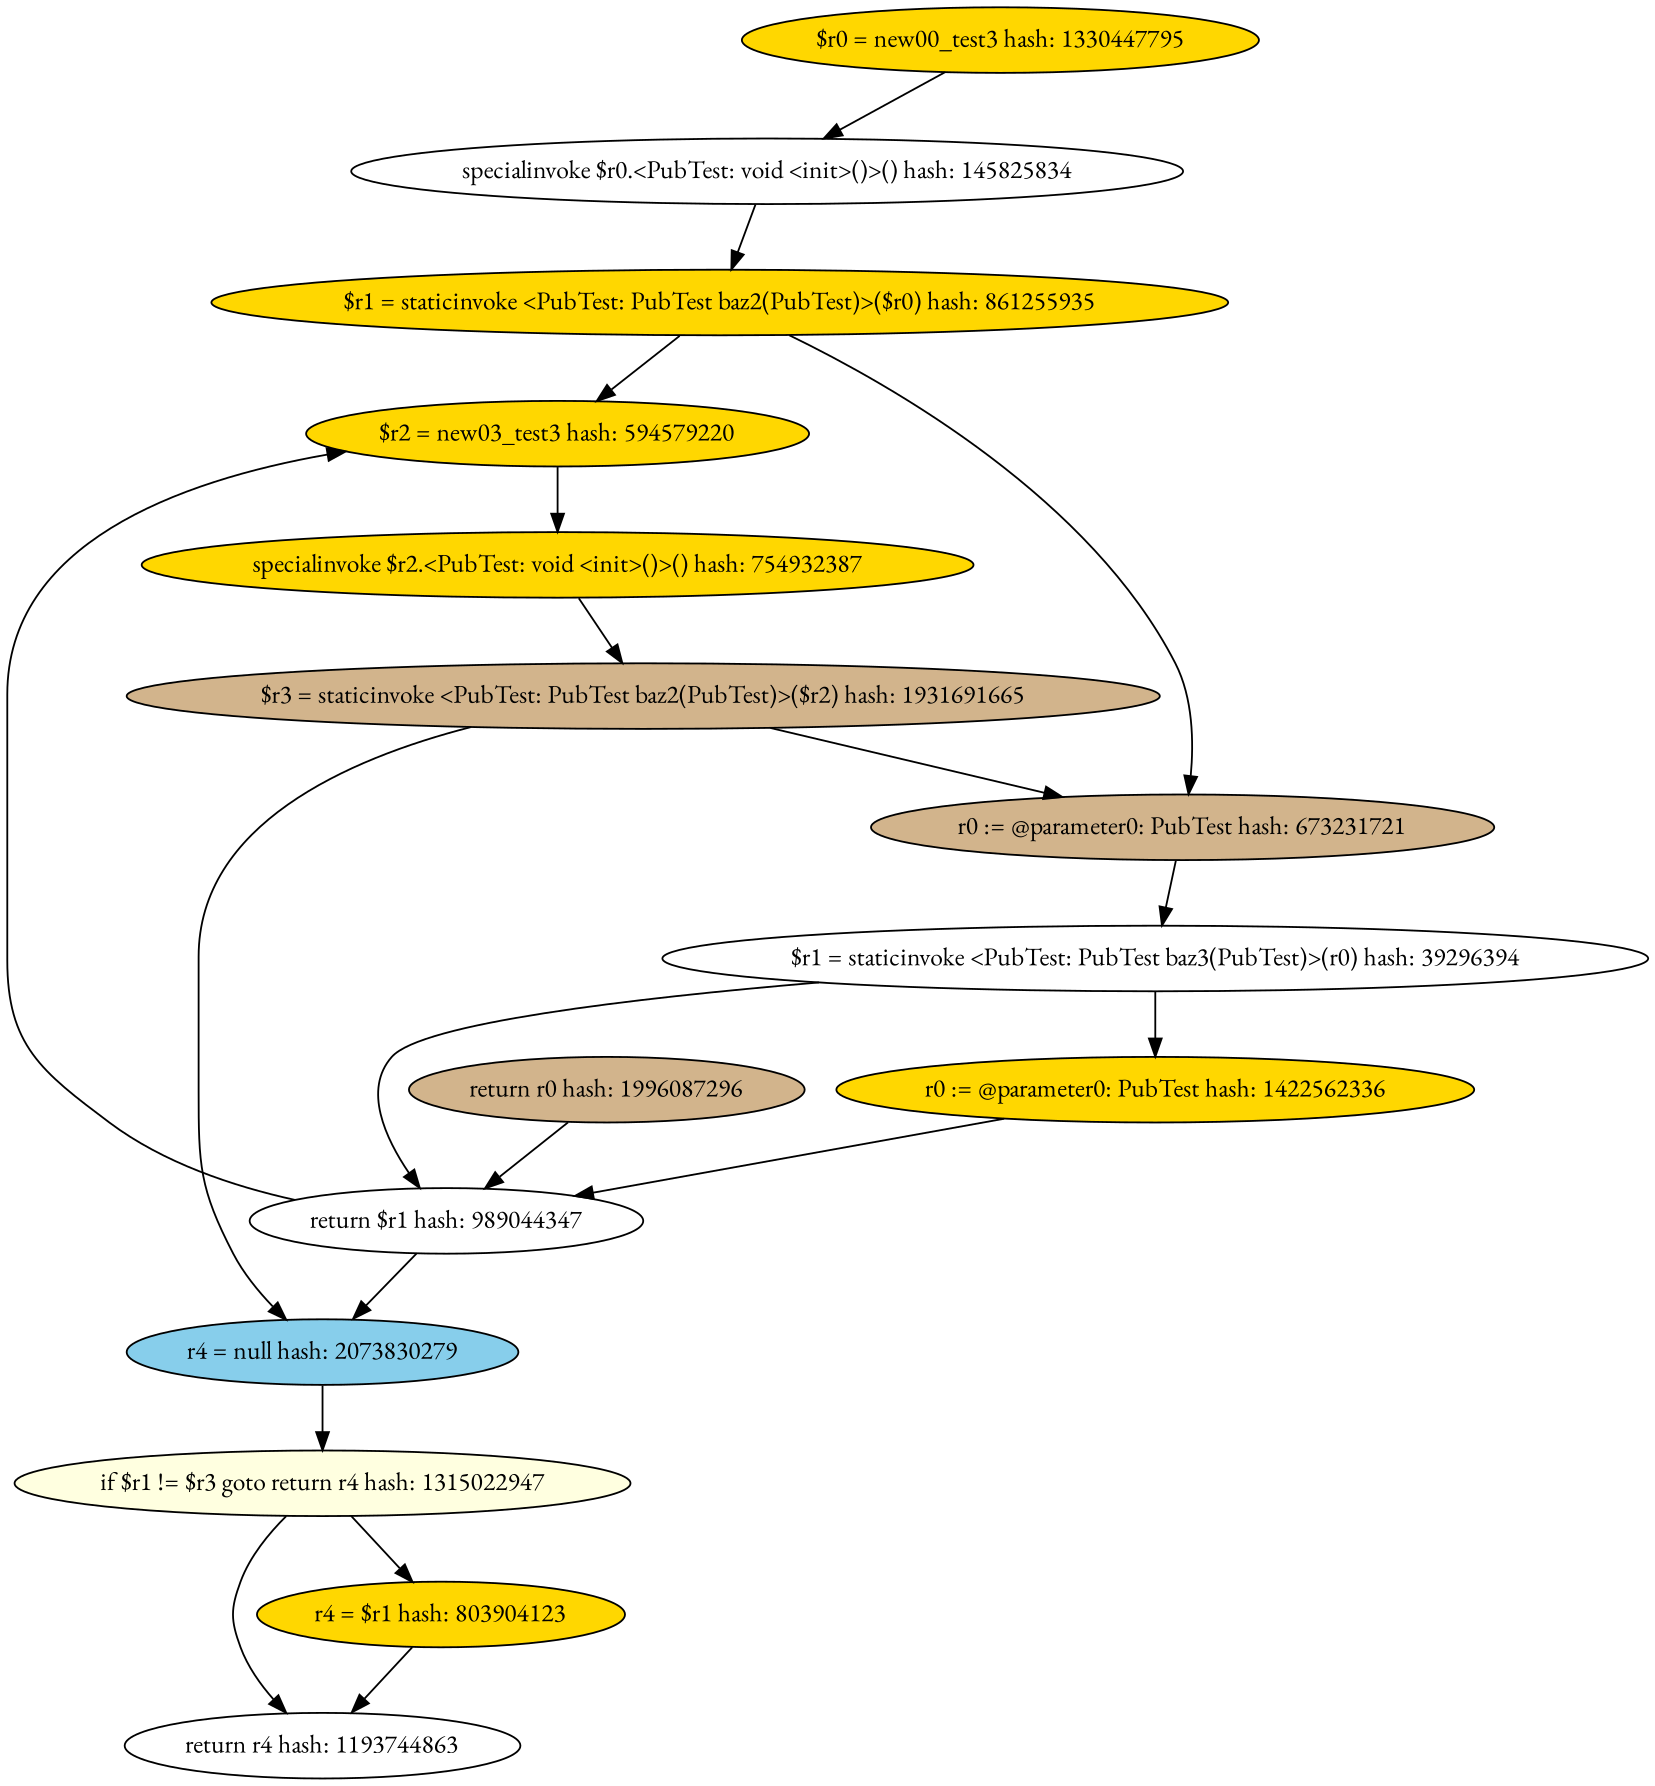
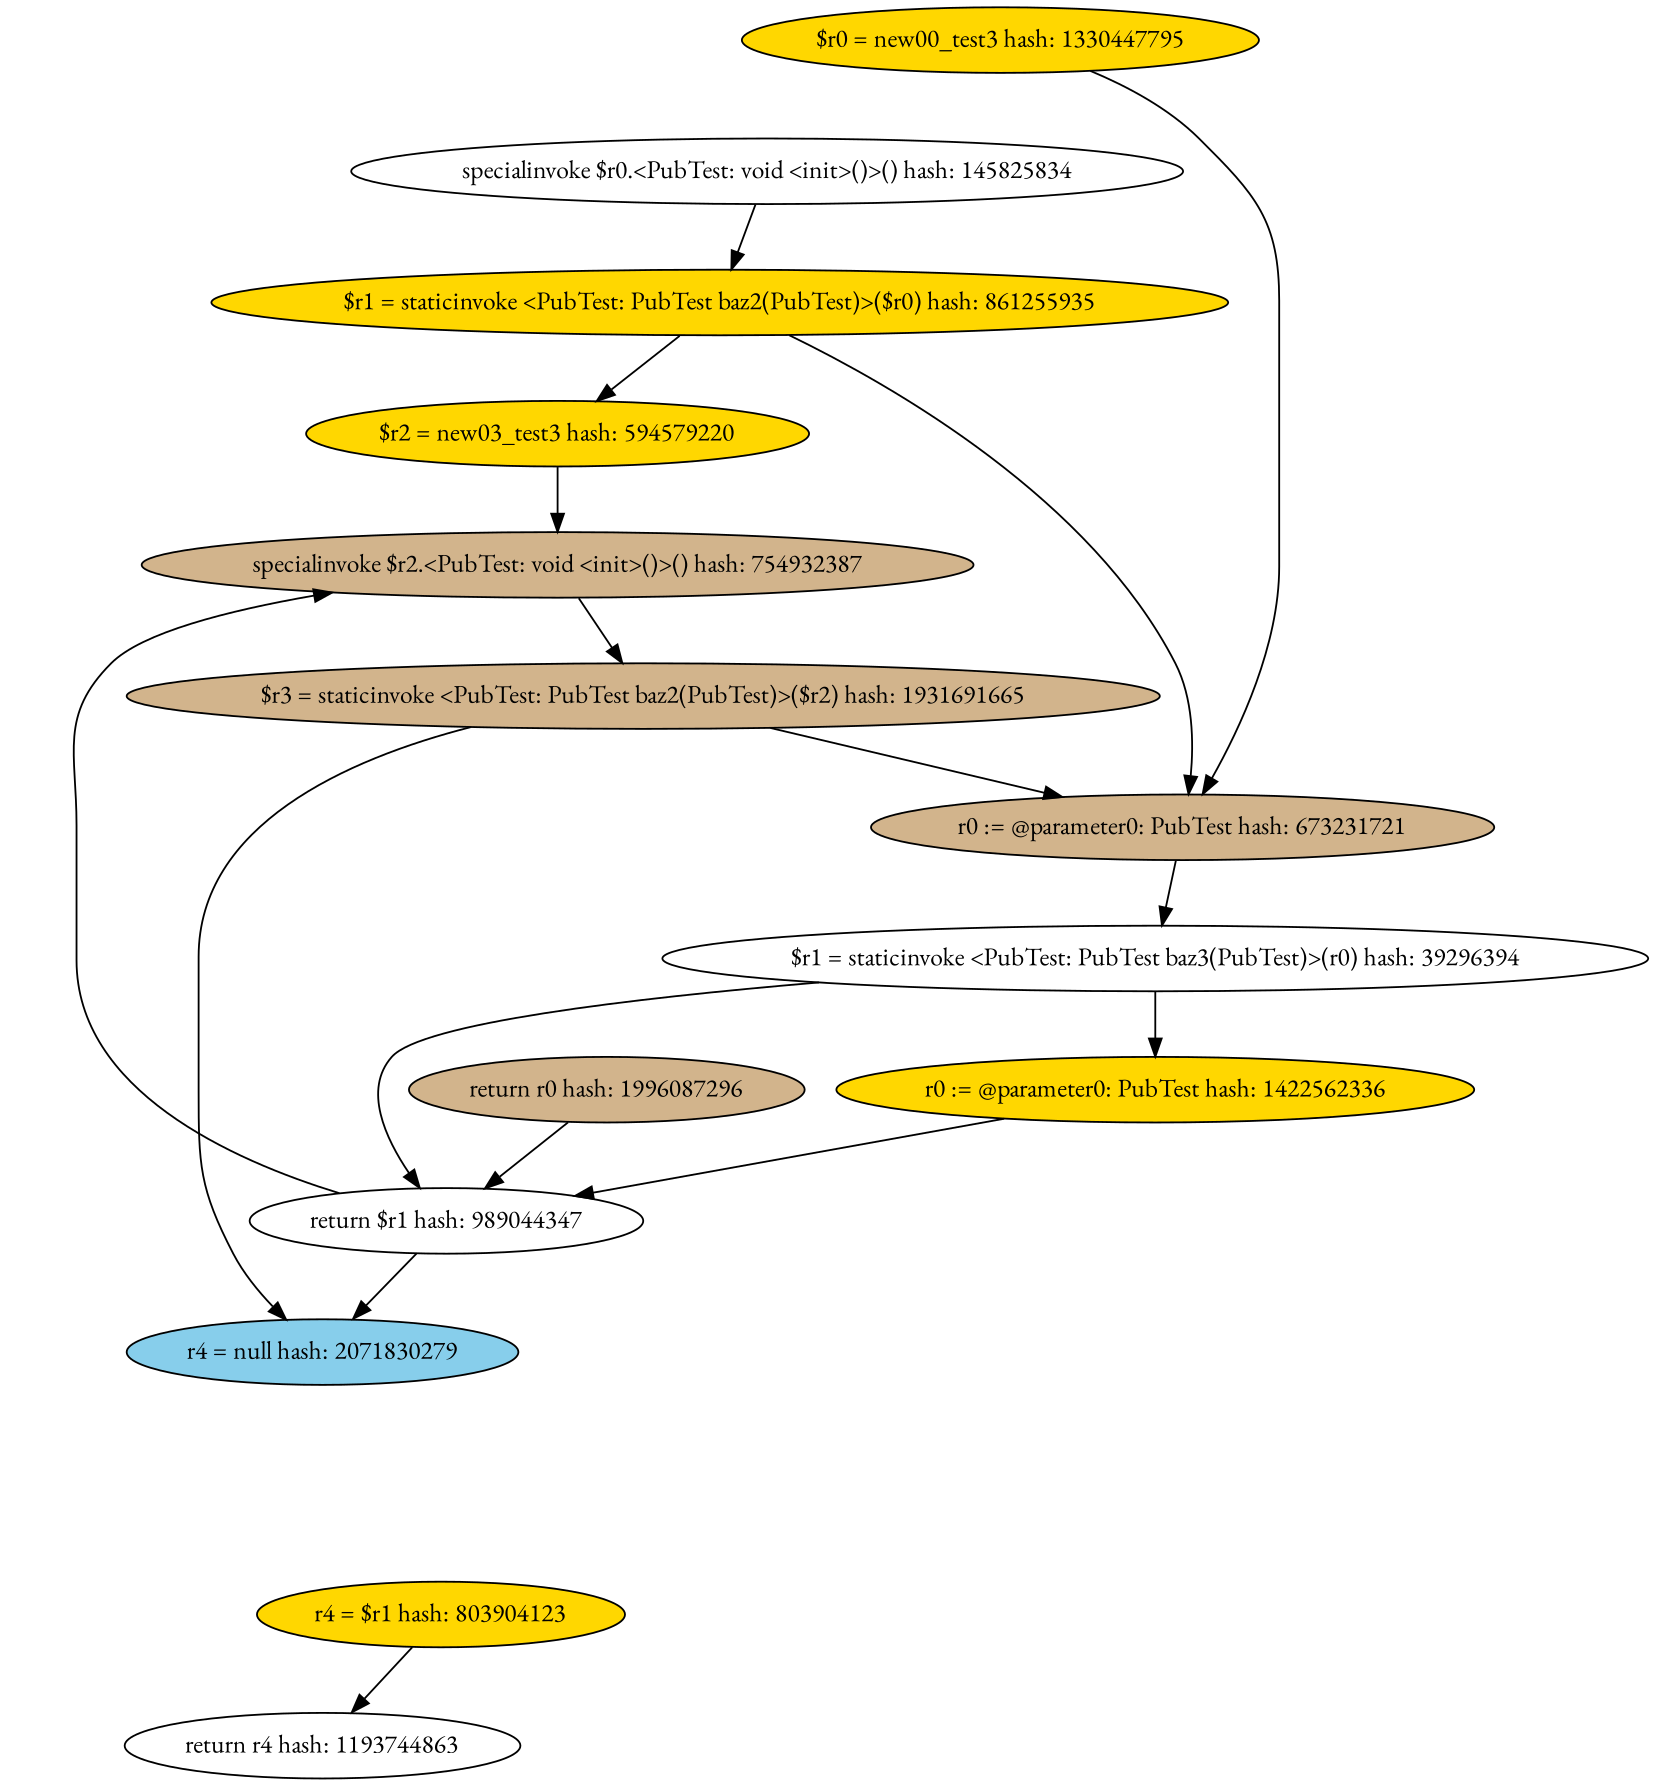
(892, 101) -> (1279, 388)
(558, 565) -> (558, 565)
(7, 812) -> (77, 886)
(323, 1352) -> (323, 1352)
(323, 1483) -> none
